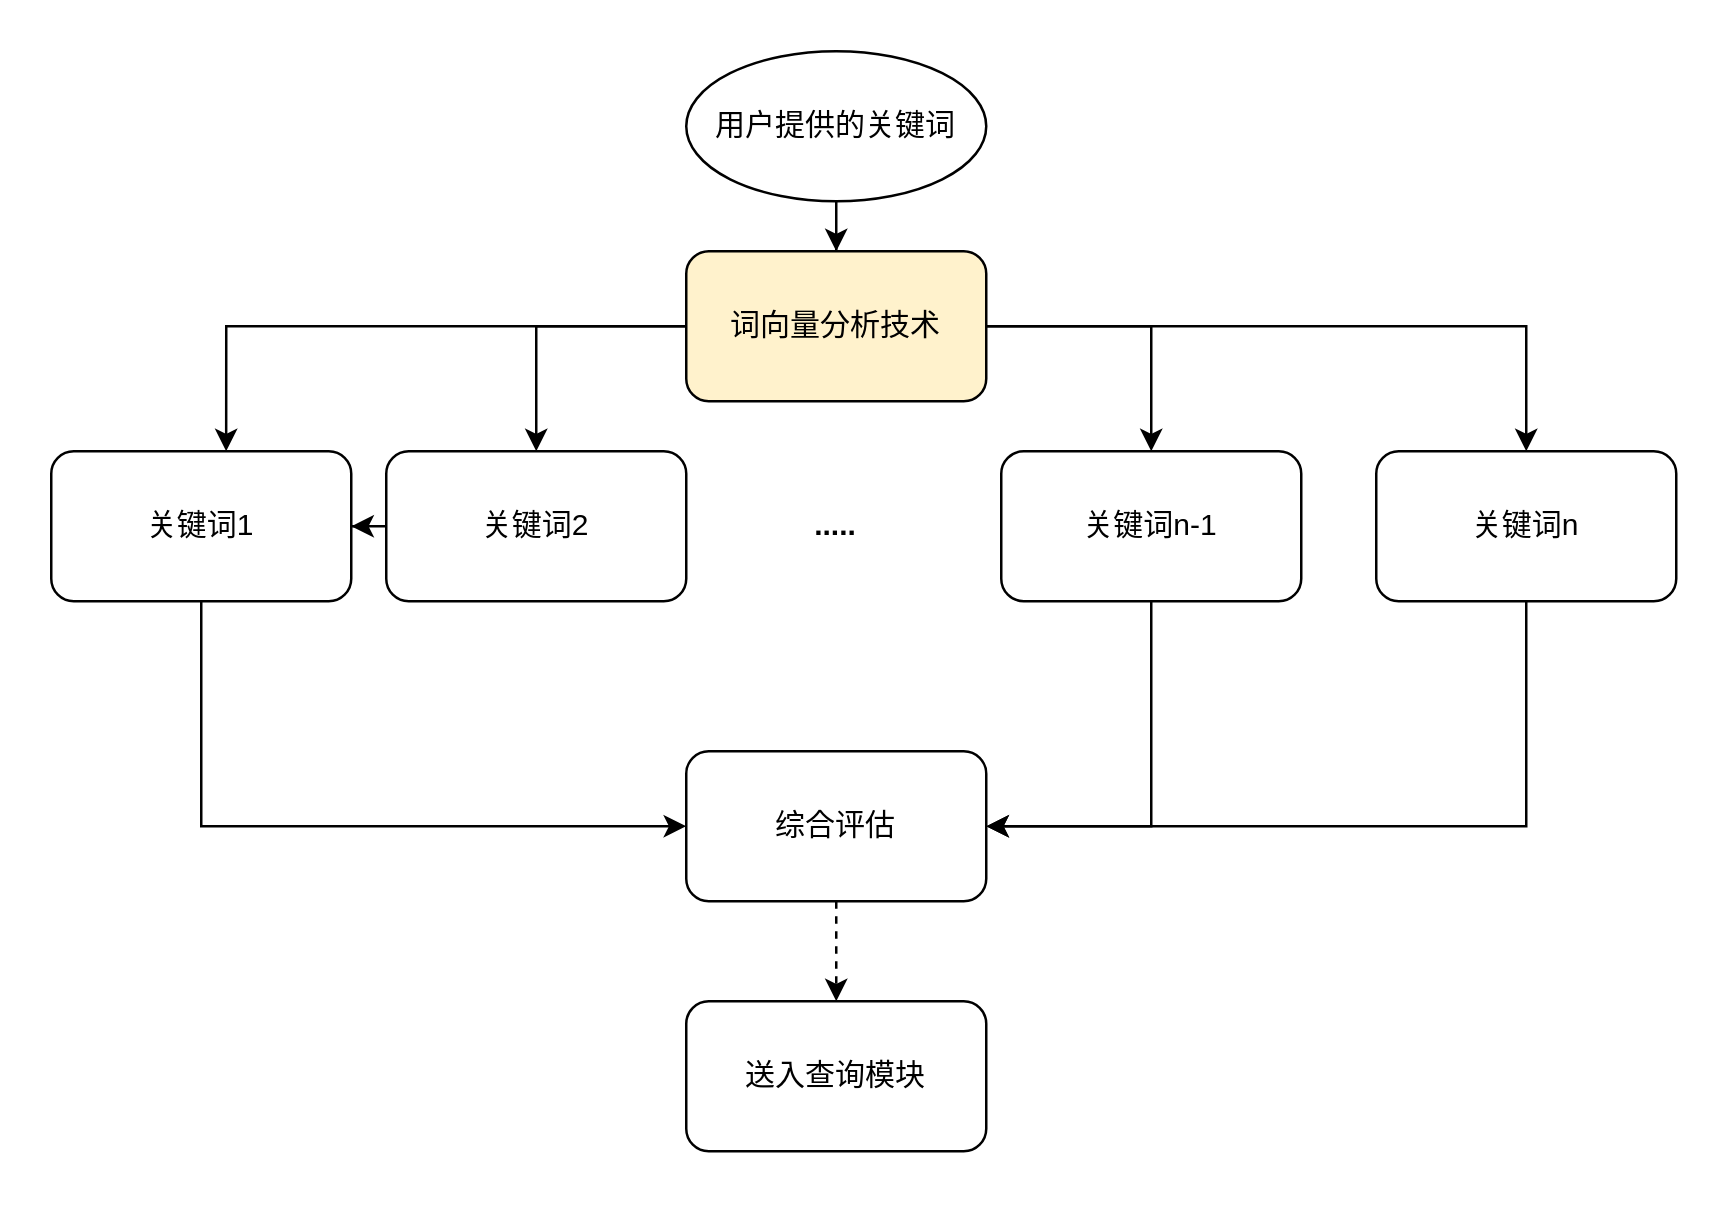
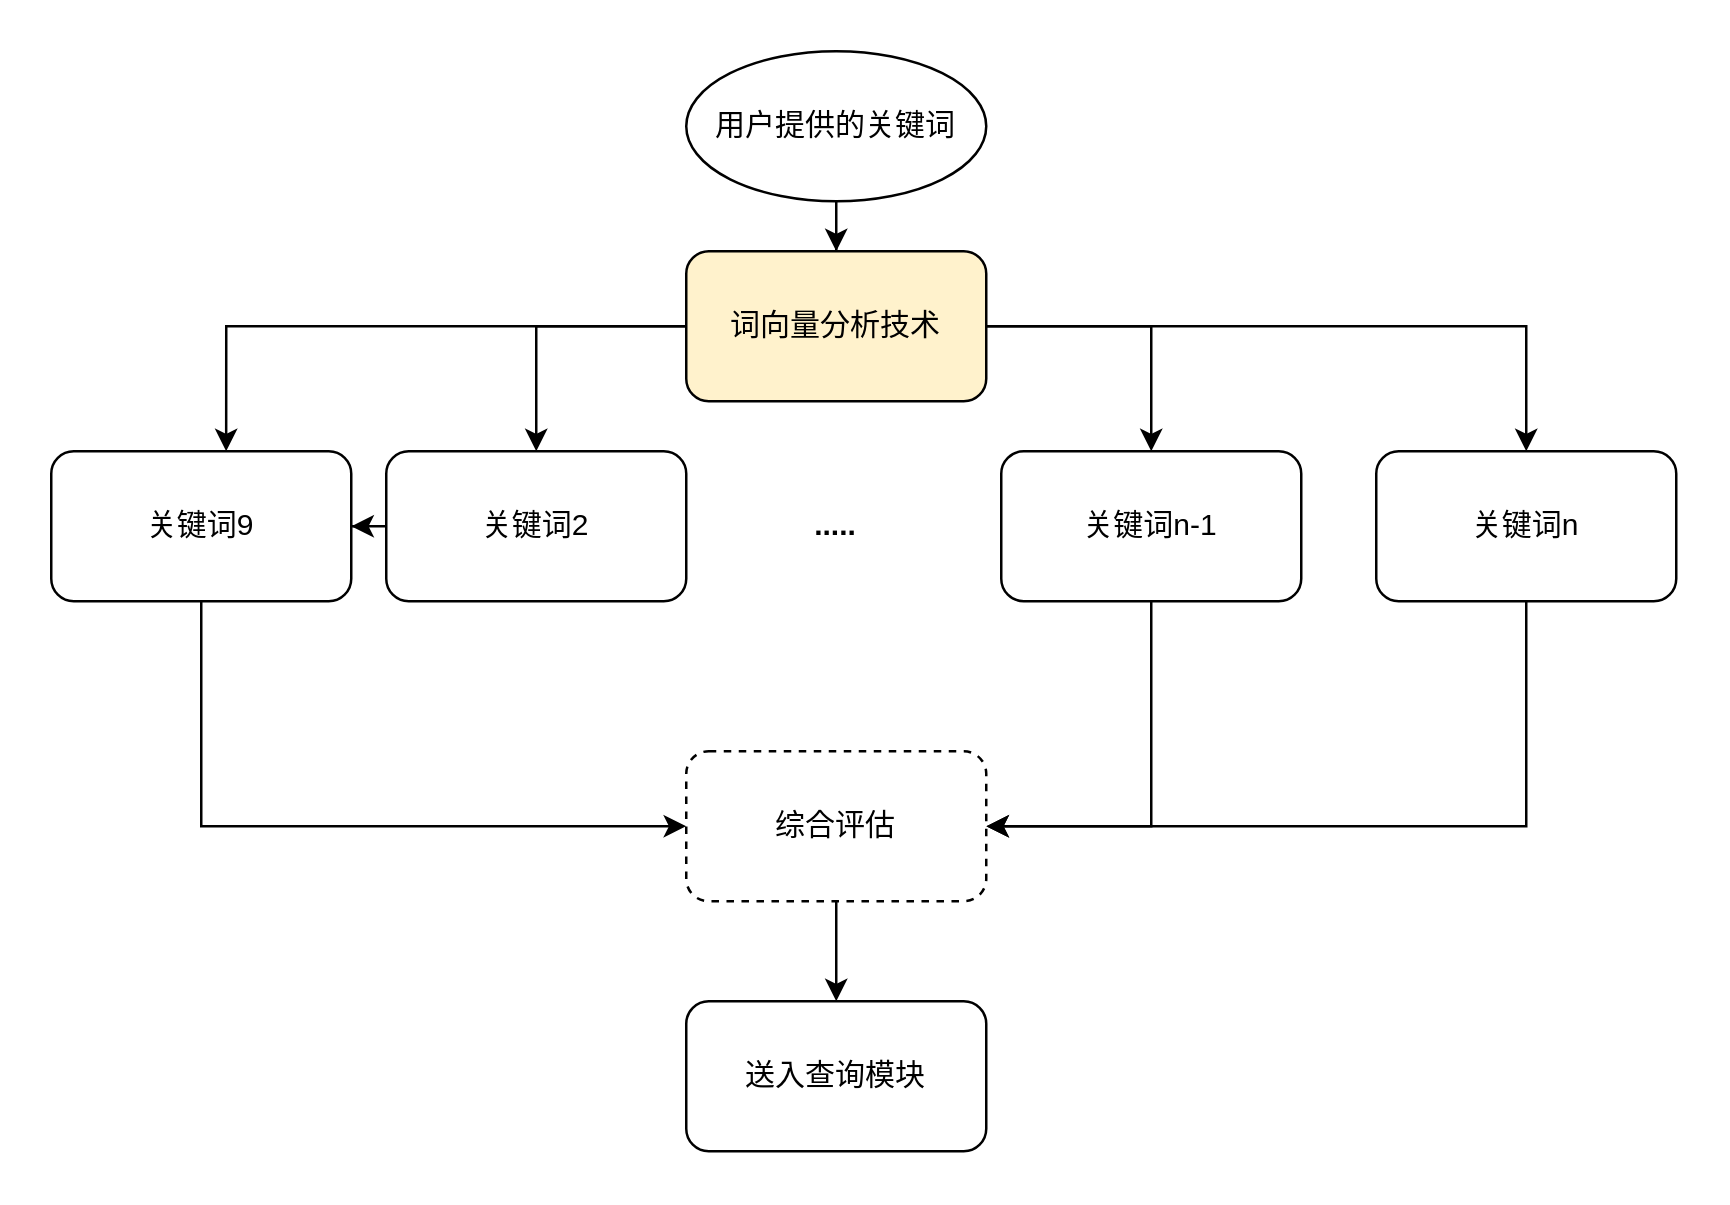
(201, 526) -> (201, 526)
(836, 826) -> (836, 826)
(836, 942) -> (836, 942)
